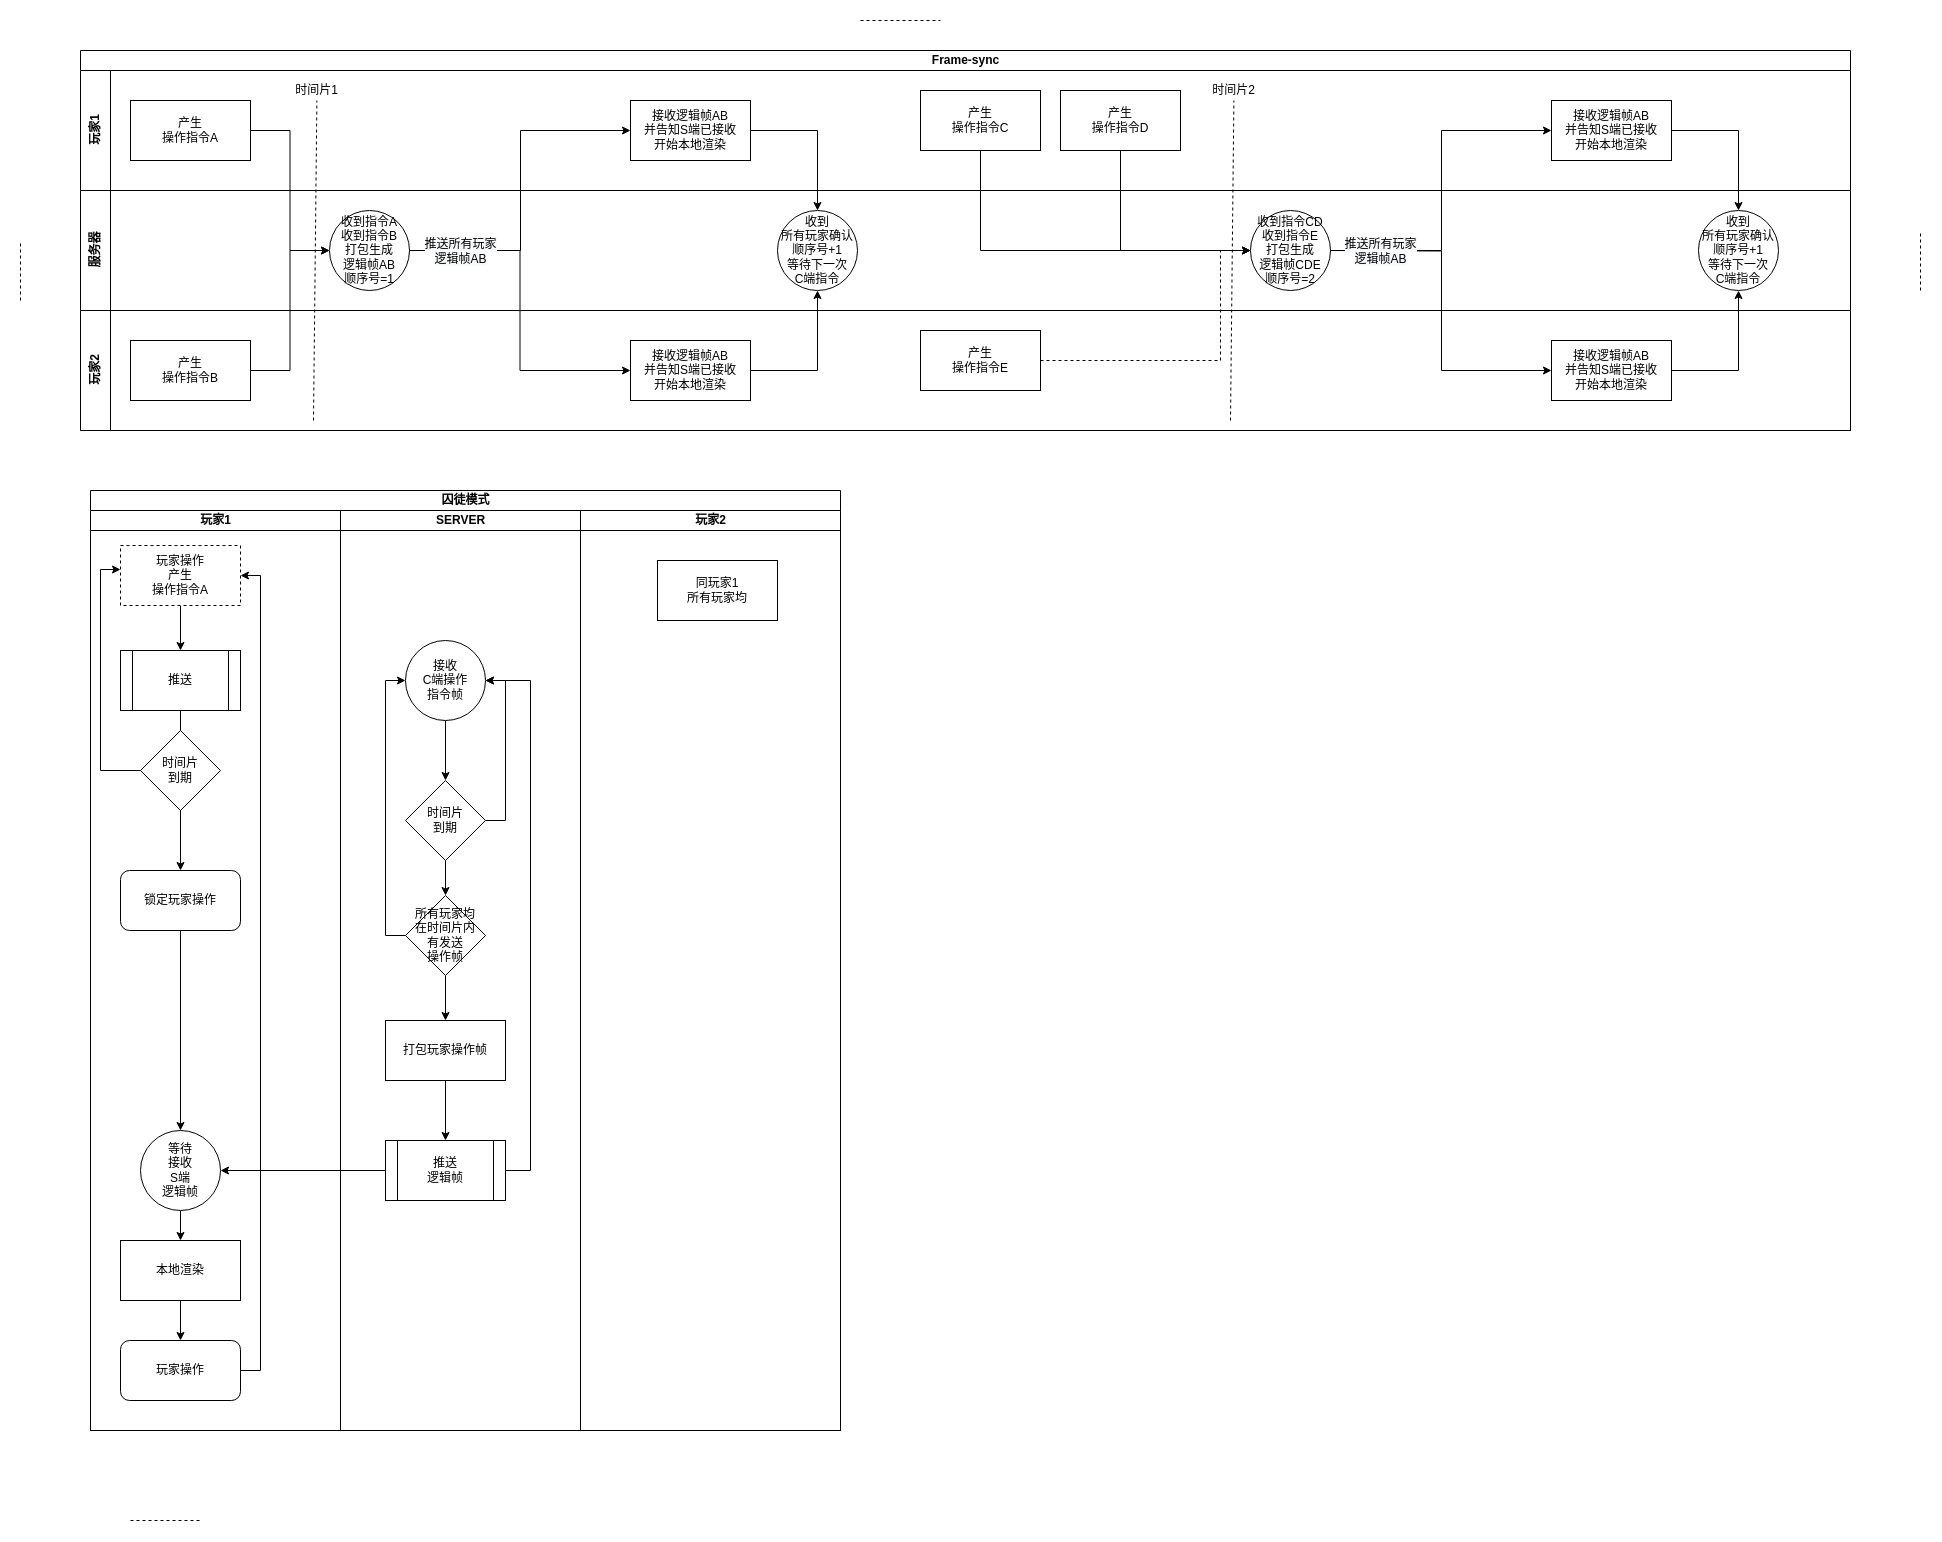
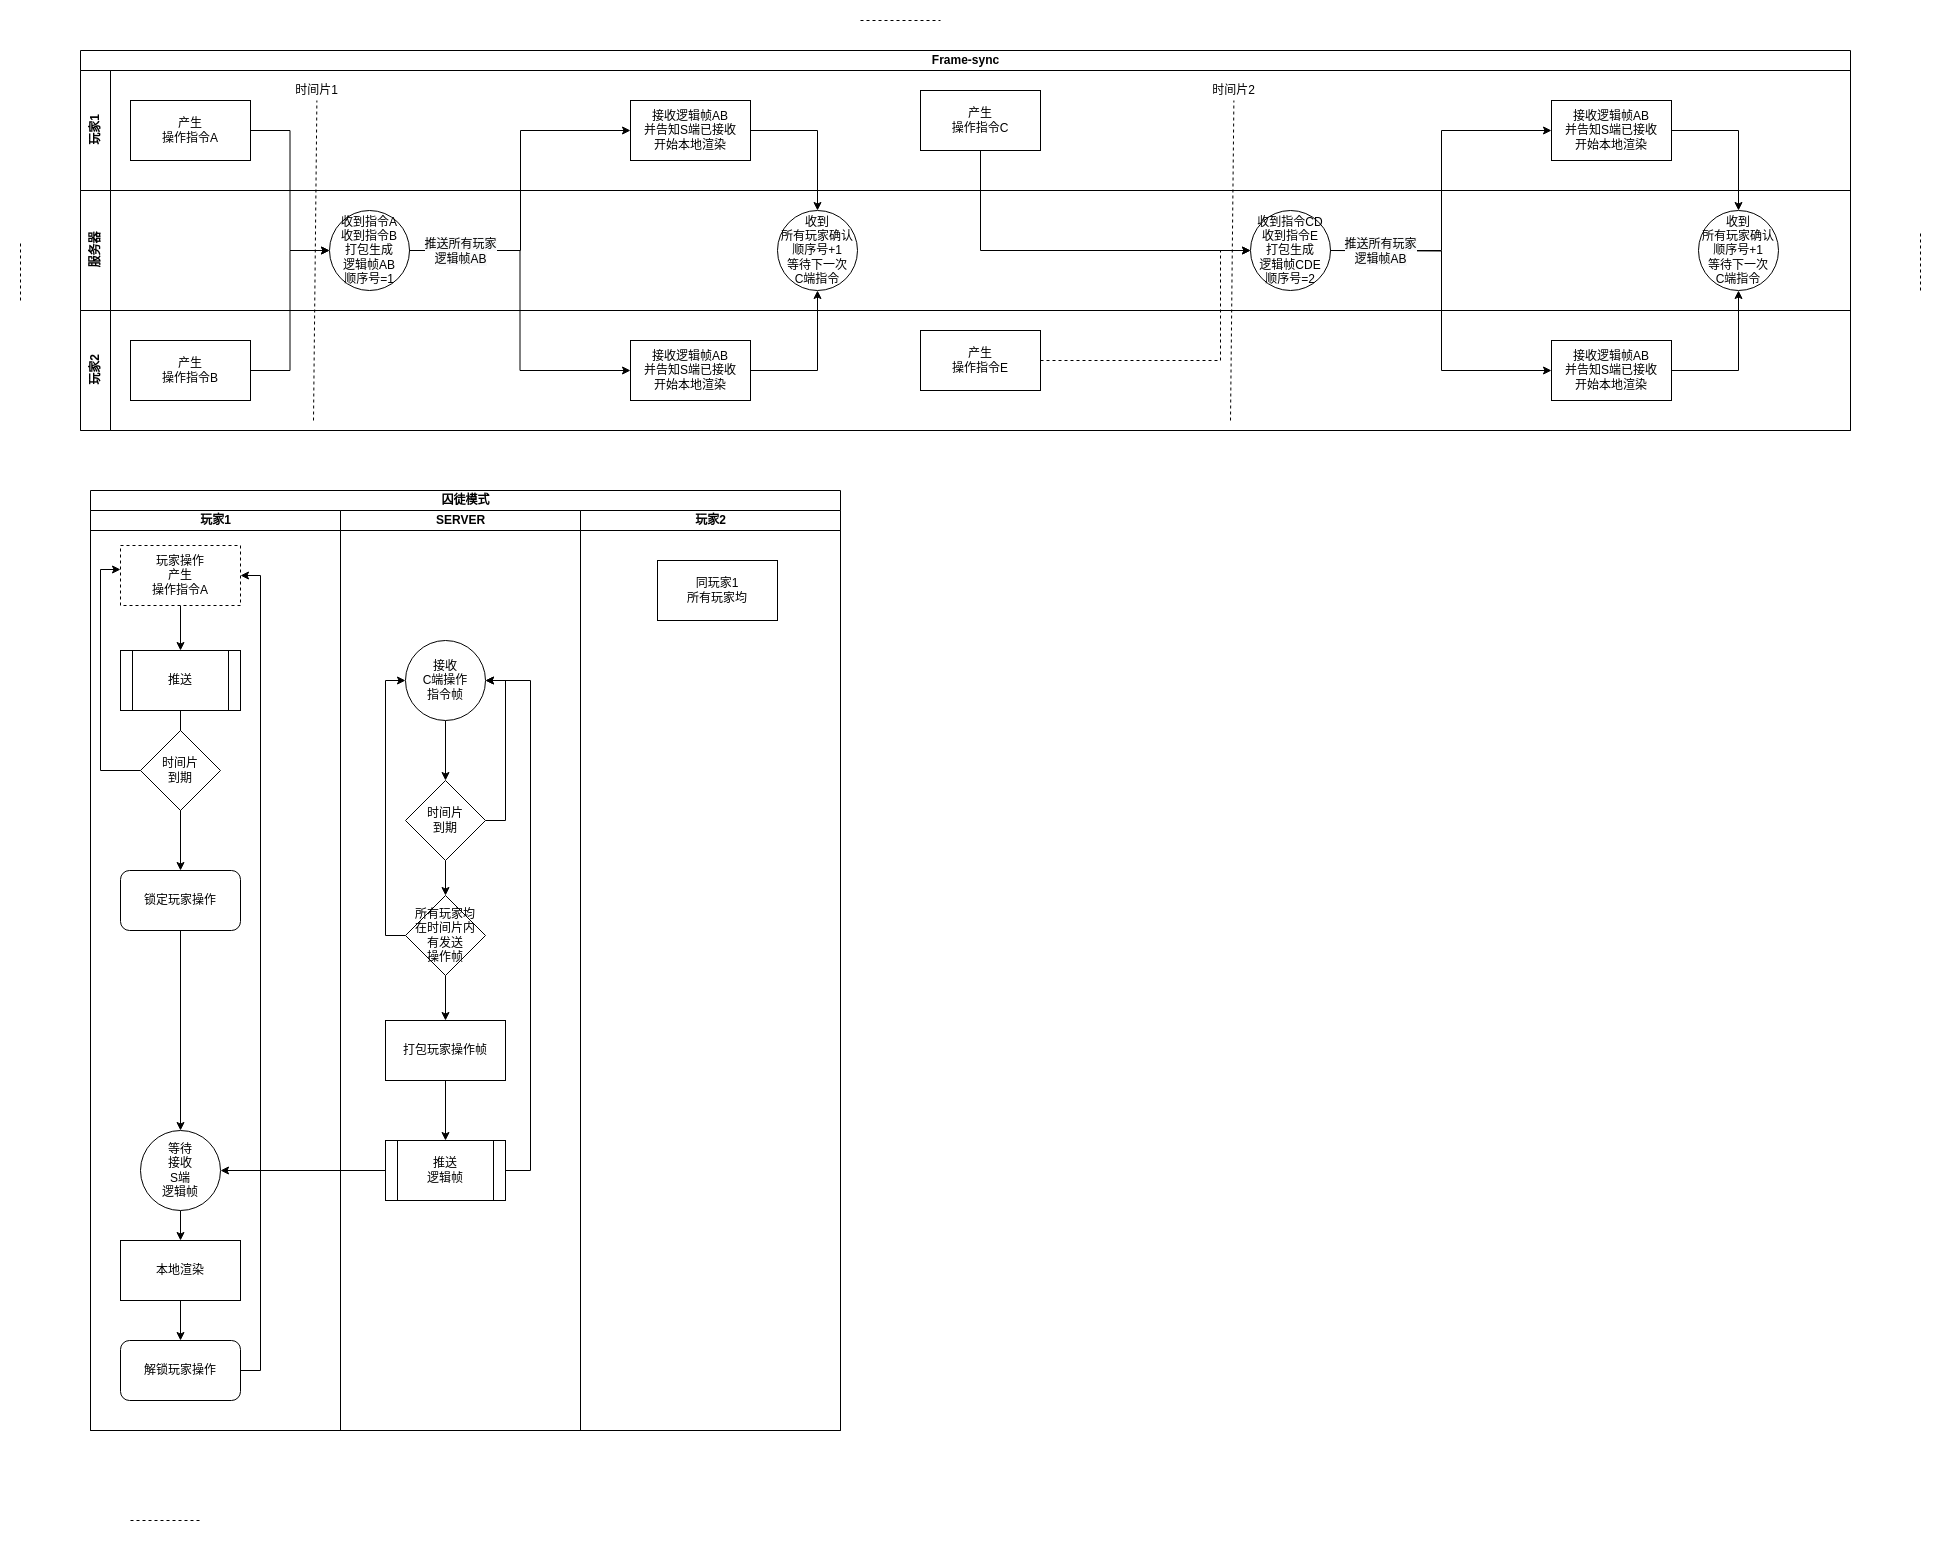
(1121, 121) -> none
(1121, 200) -> none
(181, 1371) -> (181, 1371)
